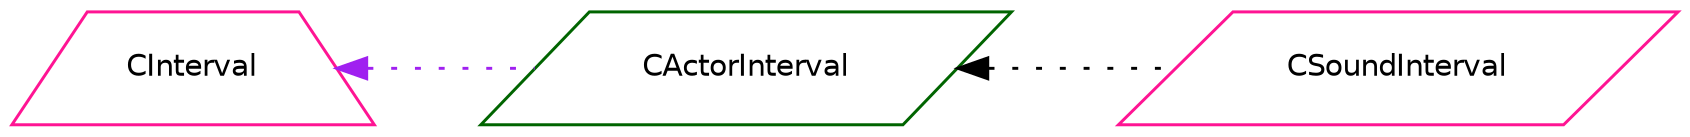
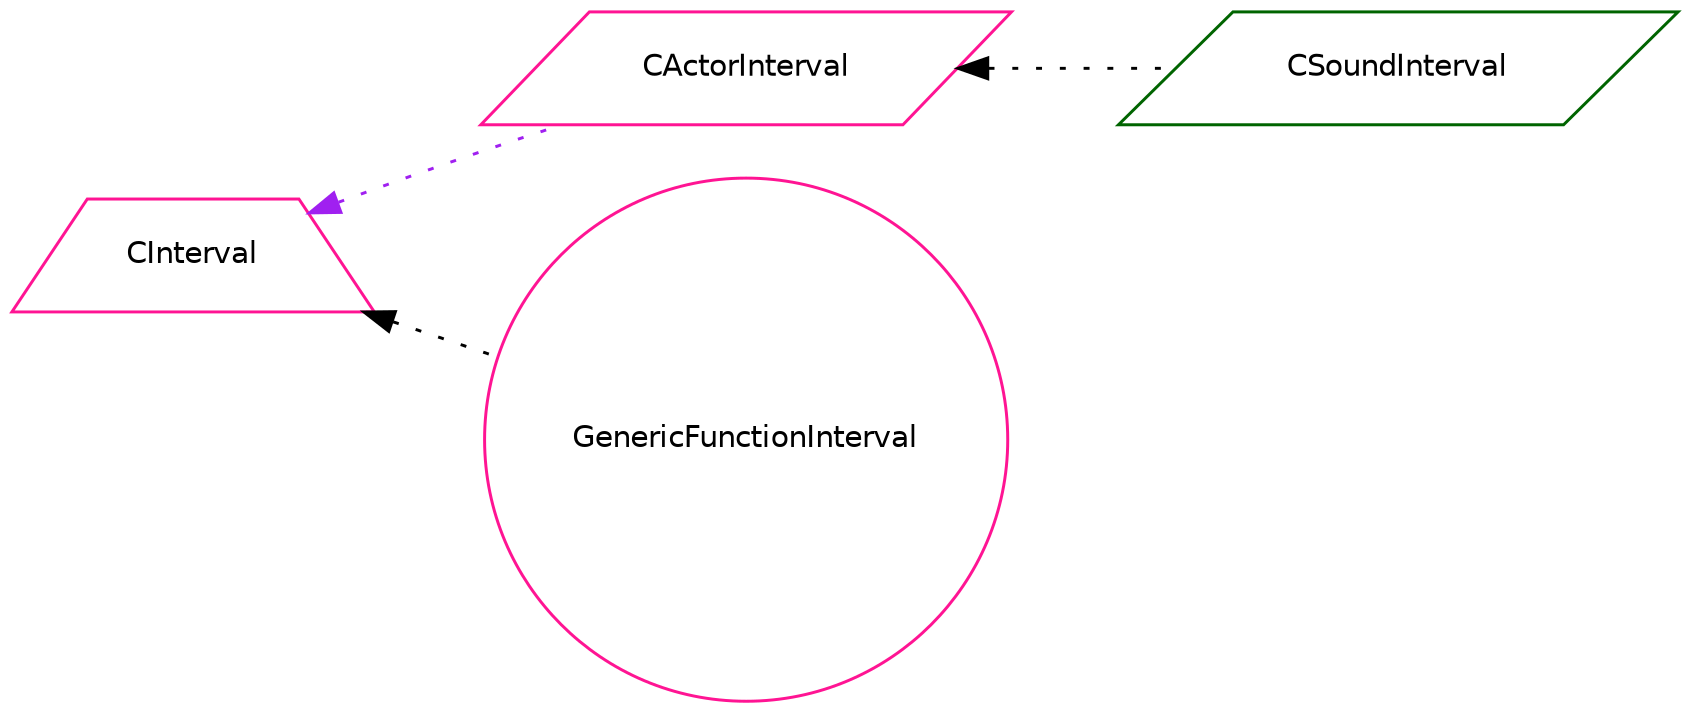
(746, 68) -> (746, 68)
(1398, 68) -> (1398, 68)
none -> (746, 440)
